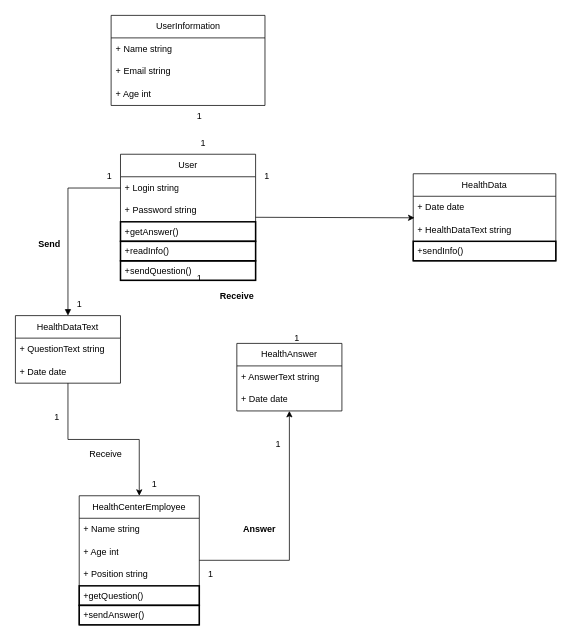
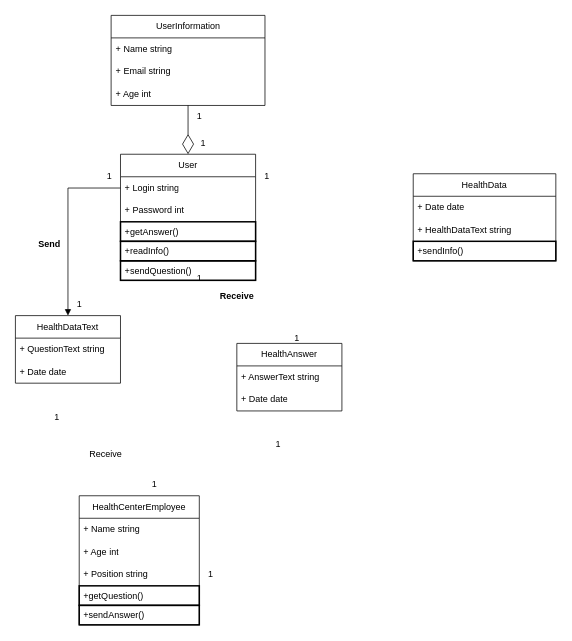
none -> (188, 121)
(164, 210) -> (157, 210)
(333, 217) -> none
(128, 439) -> none
(259, 529) -> none
(289, 532) -> none
